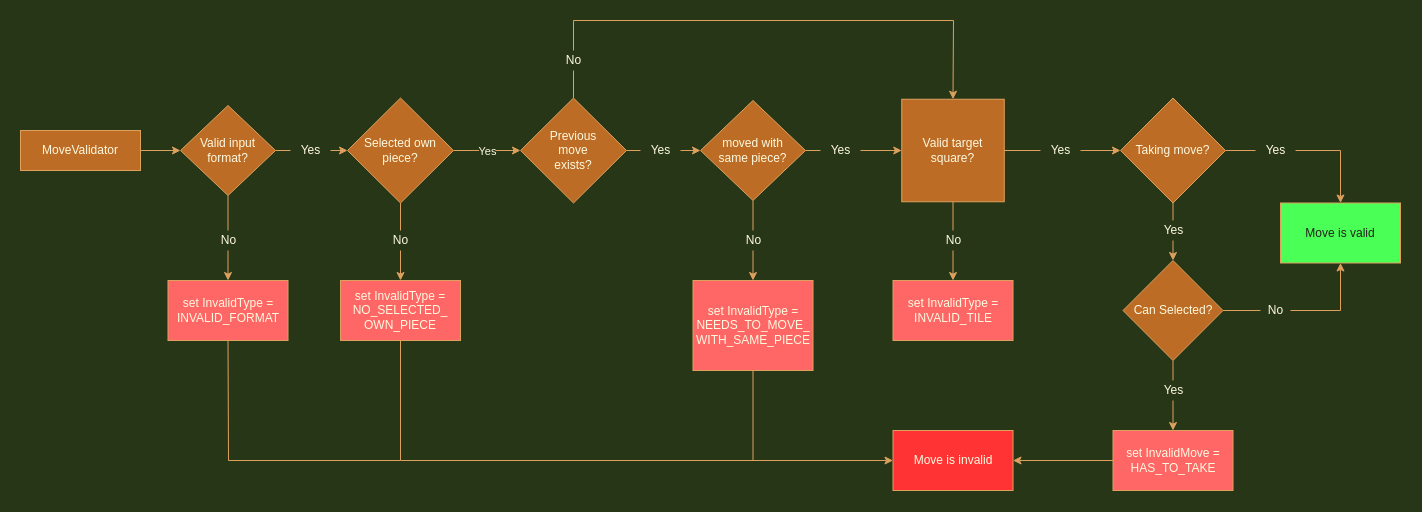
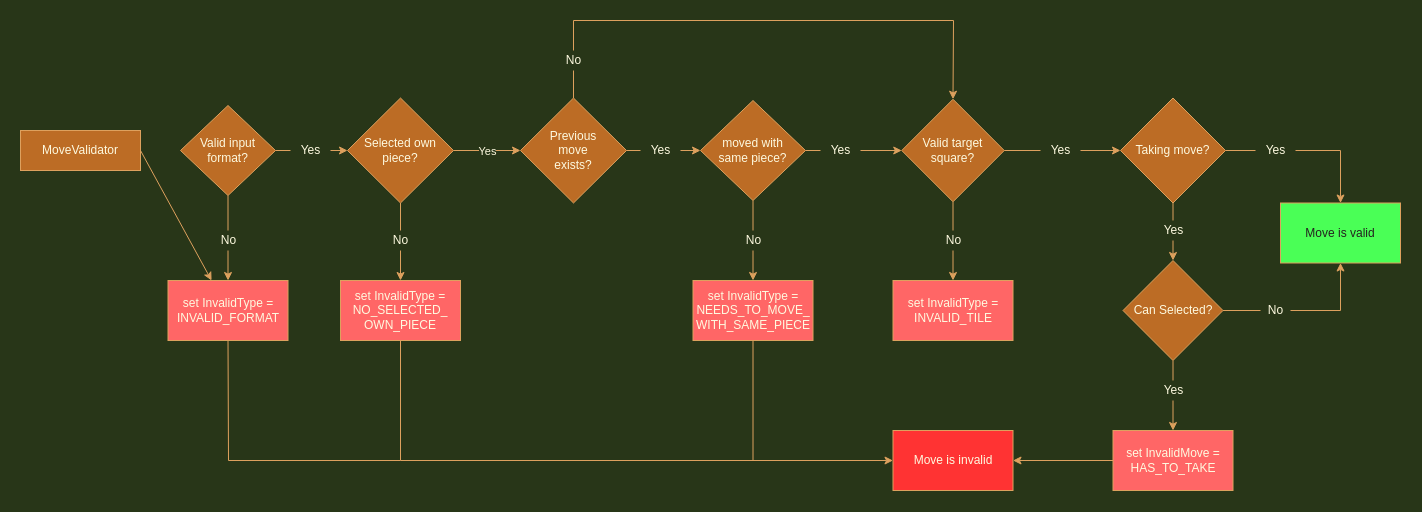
(157, 151) -> (174, 212)
(953, 151) -> (953, 151)
(753, 326) -> (753, 311)
